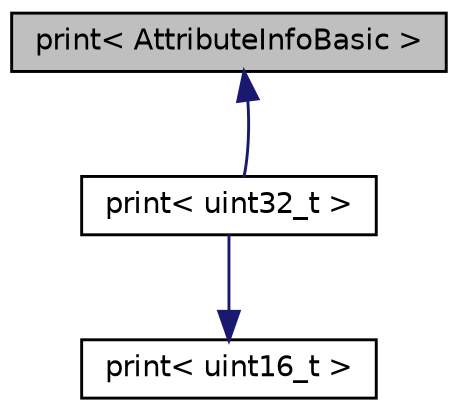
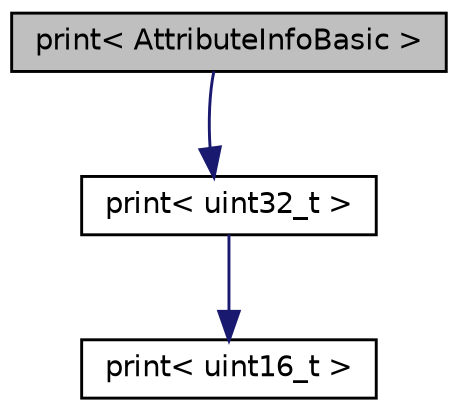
(248, 139) -> (210, 110)
